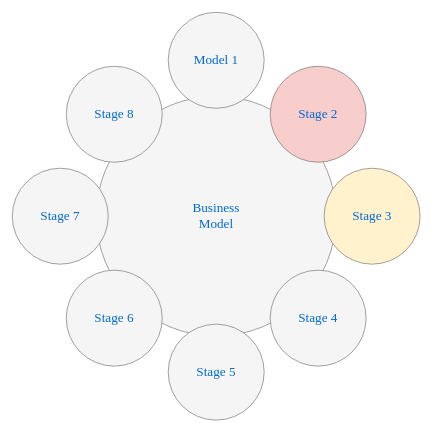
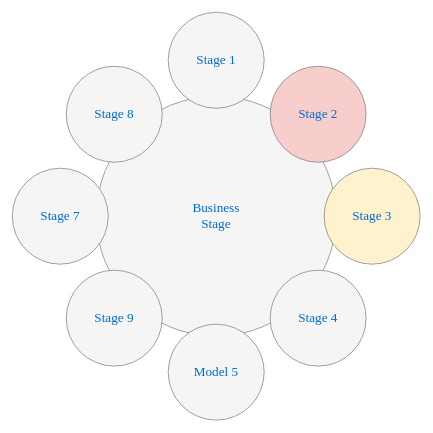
(216, 60) -> (216, 60)
(216, 216) -> (216, 216)
(114, 318) -> (114, 318)
(216, 372) -> (216, 372)
